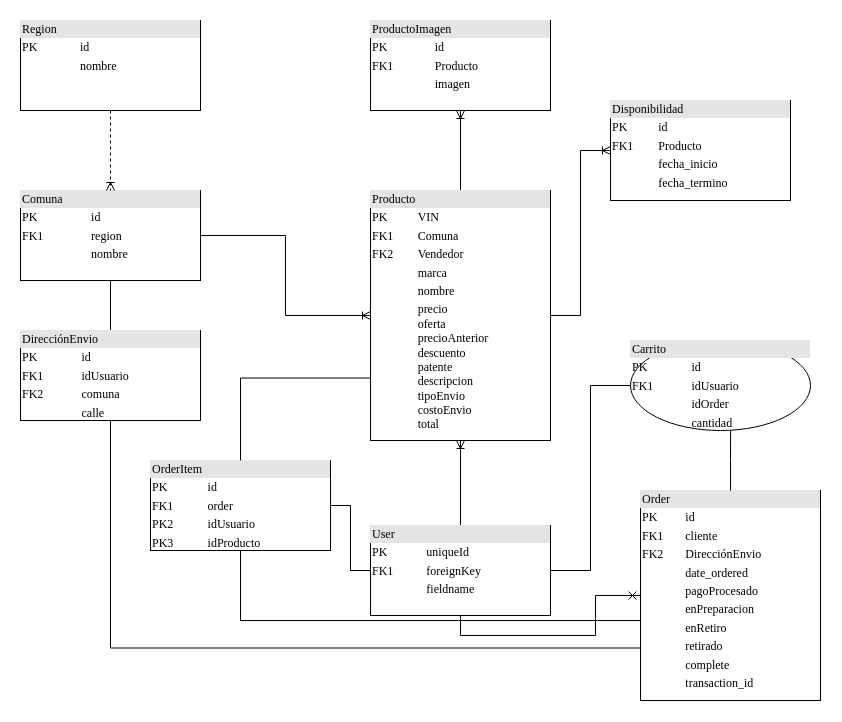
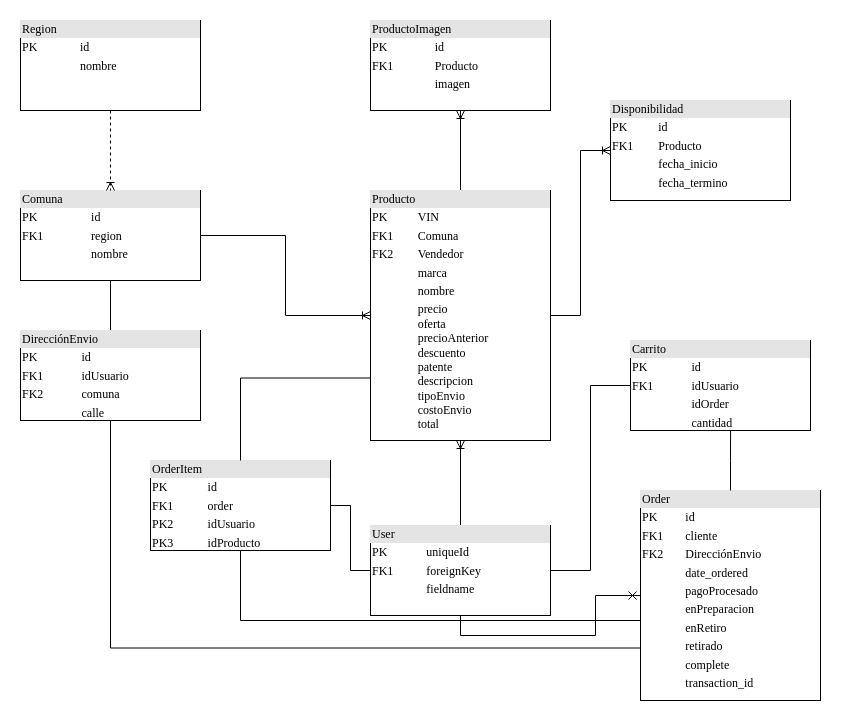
(721, 386) -> (721, 386)
